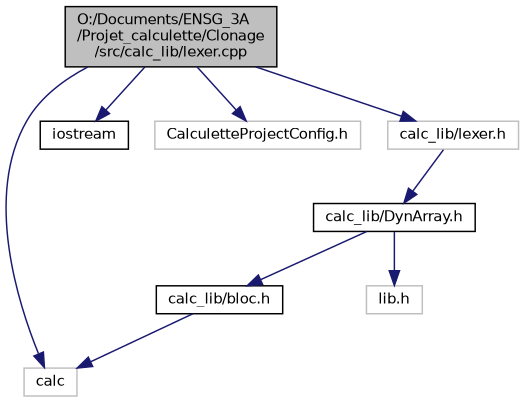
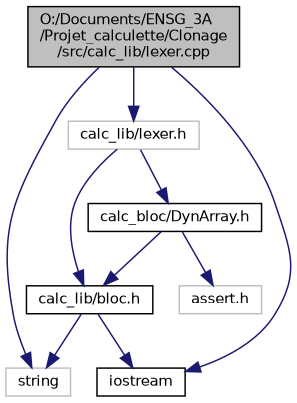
(258, 135) -> none
none -> (75, 203)
(394, 217) -> (175, 217)
(394, 300) -> (220, 300)
none -> (111, 335)
(51, 382) -> (38, 382)
